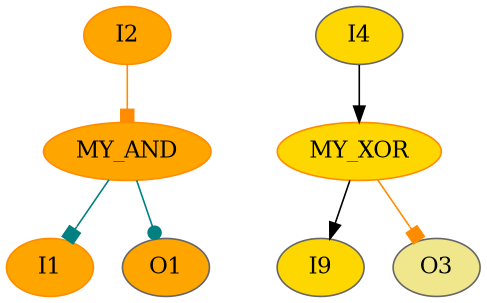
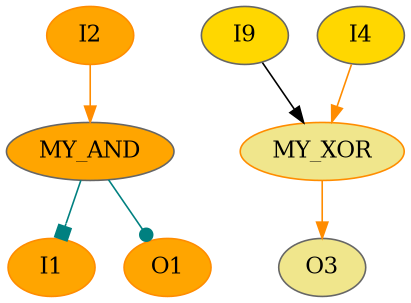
(127, 86) -> (90, 86)
(359, 86) -> (344, 86)
(127, 151) -> (90, 151)
(359, 151) -> (322, 151)
(343, 202) -> (278, 86)
(394, 203) -> (322, 202)
(166, 267) -> (168, 267)
